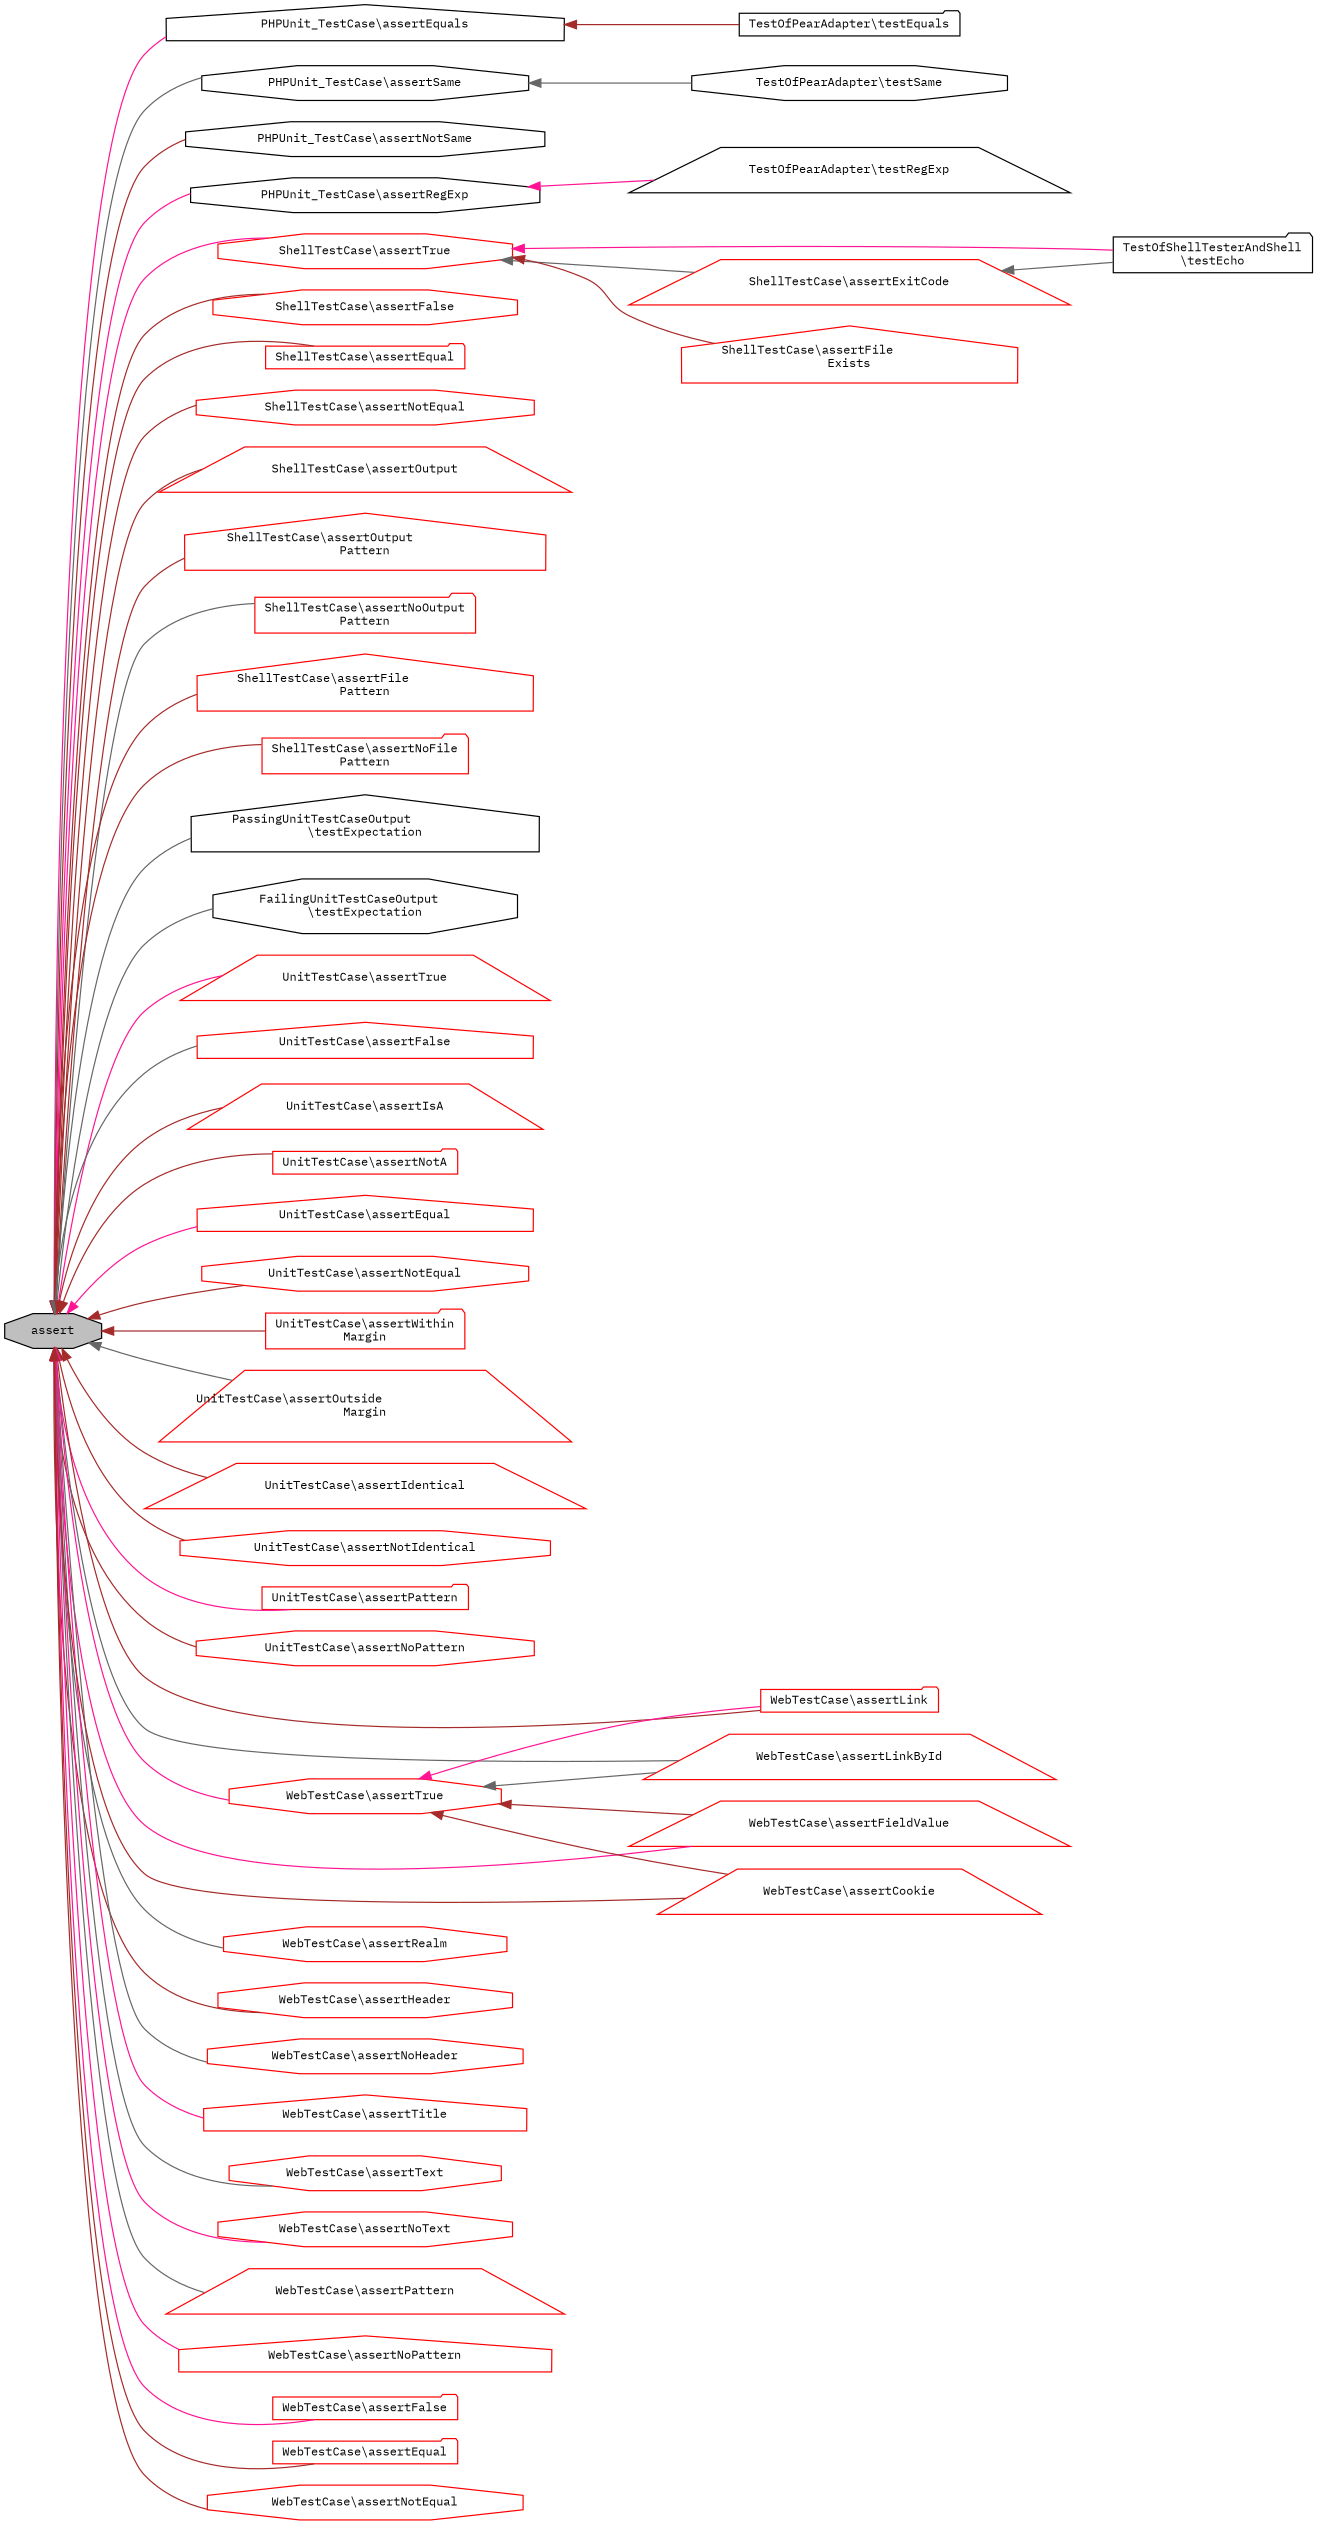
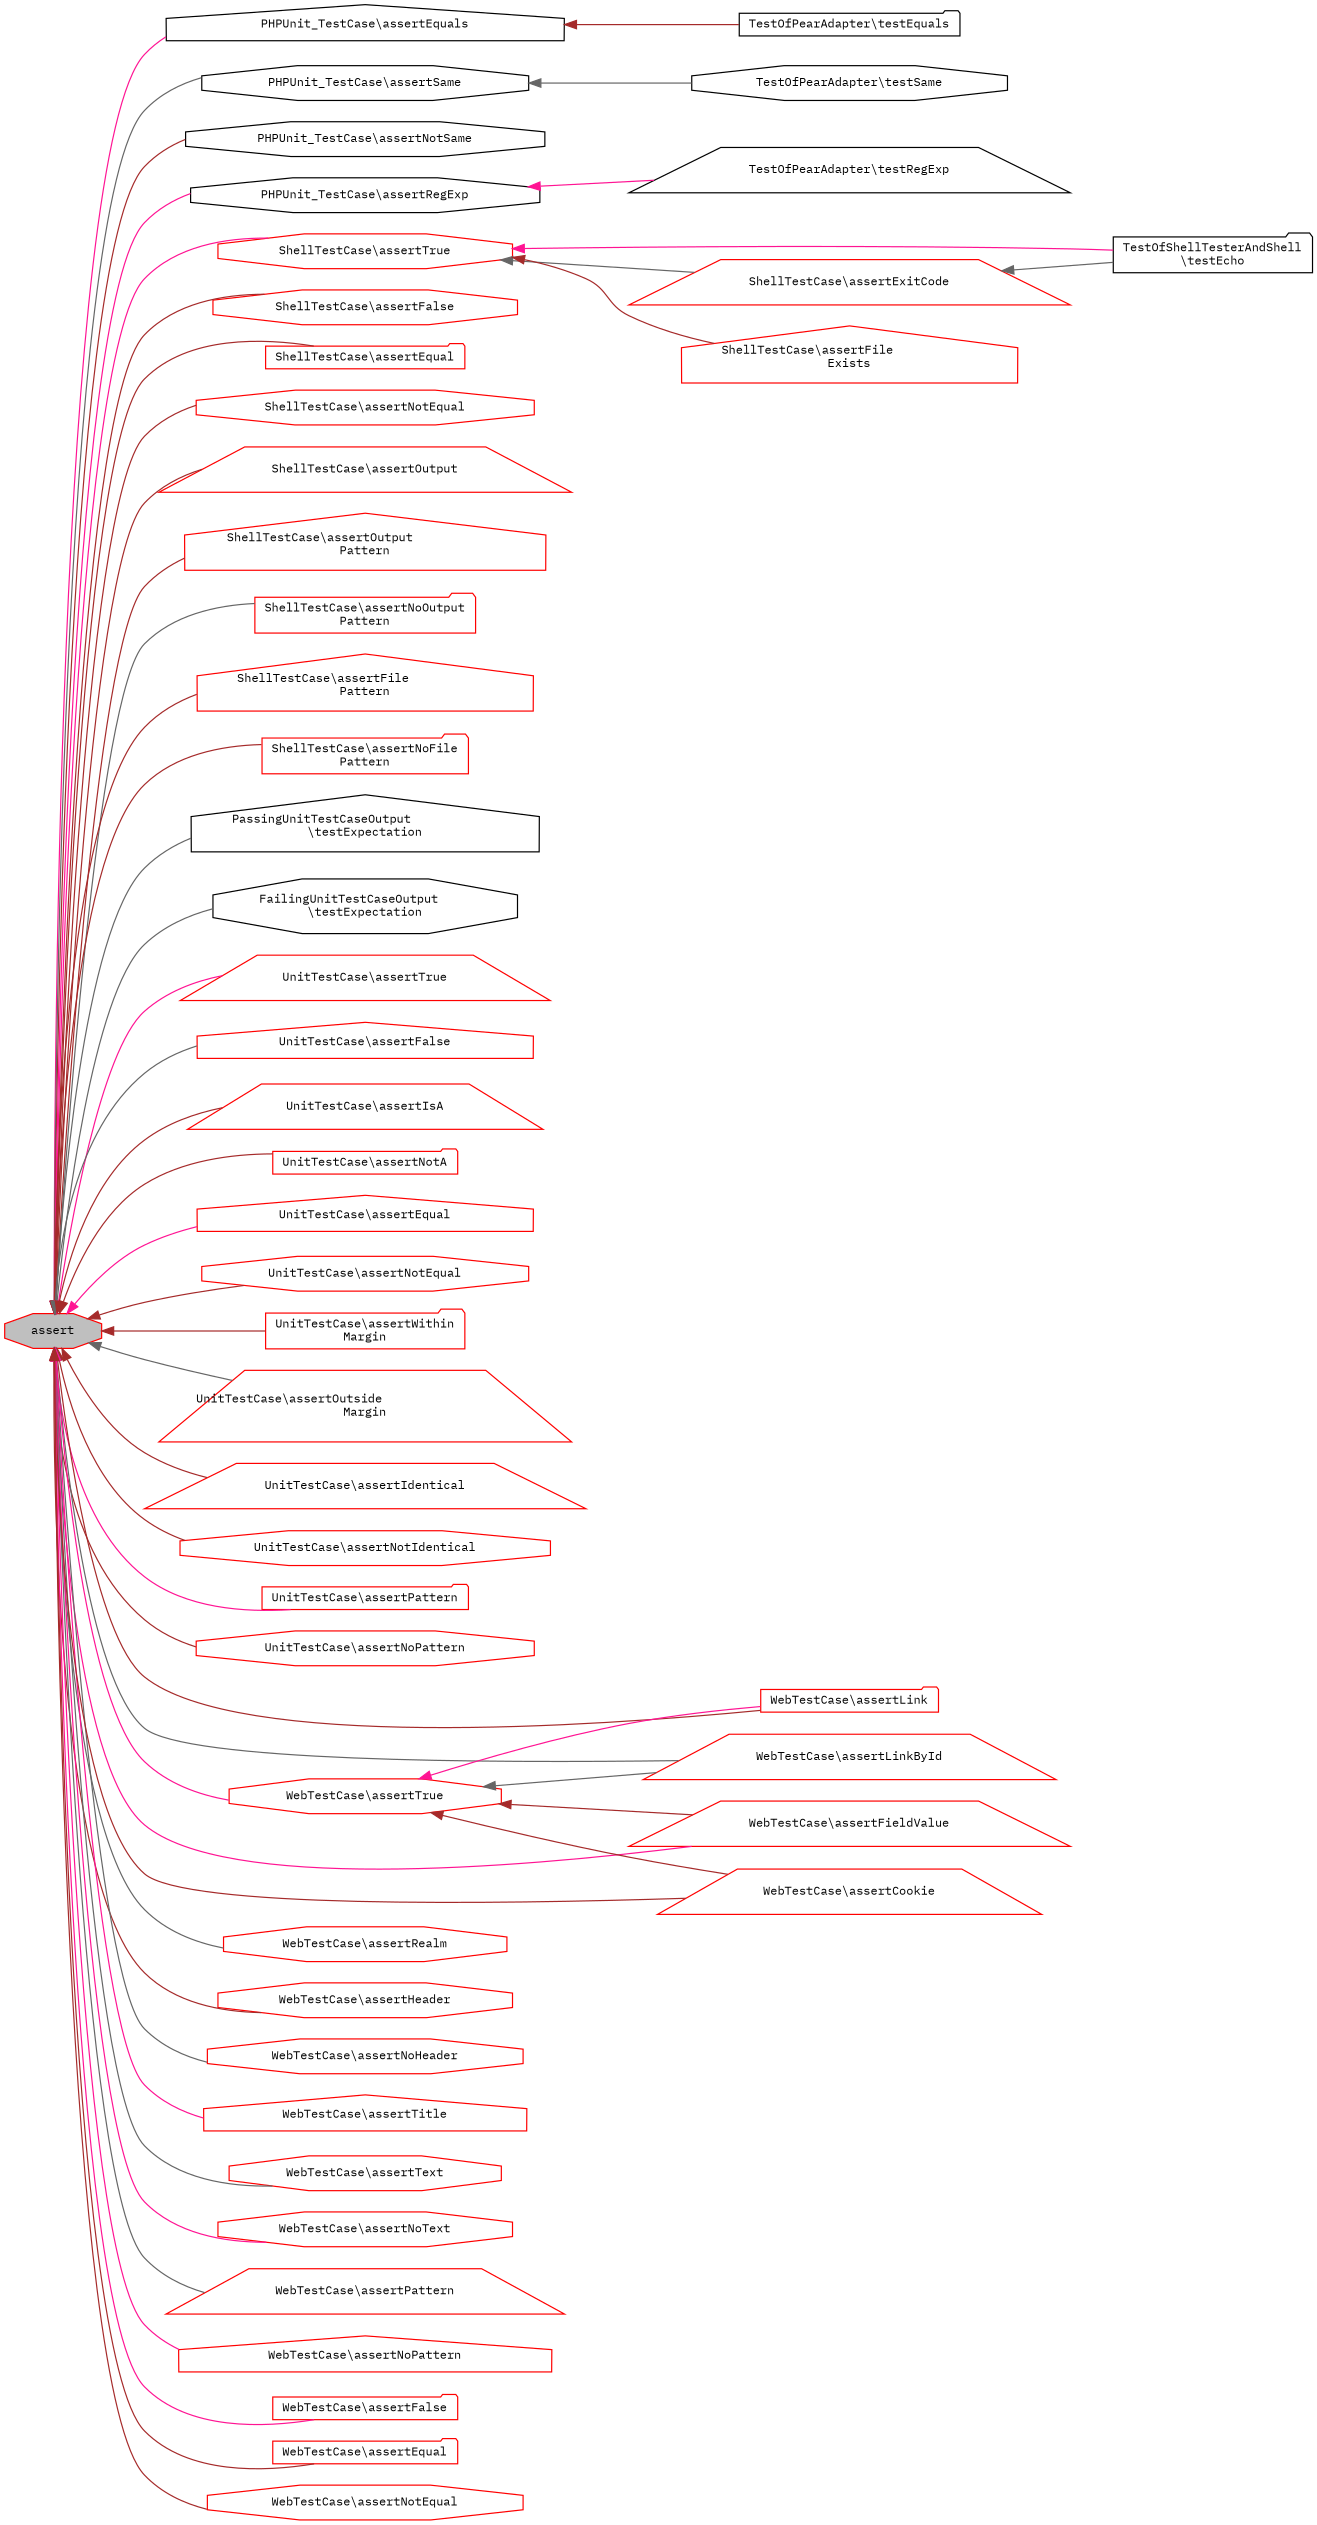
(53, 1331) -> (53, 1331)
